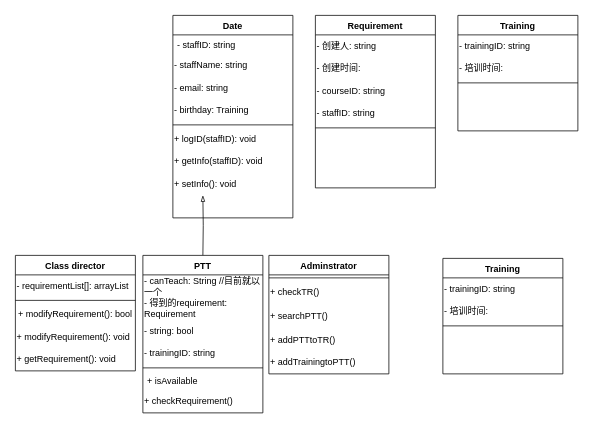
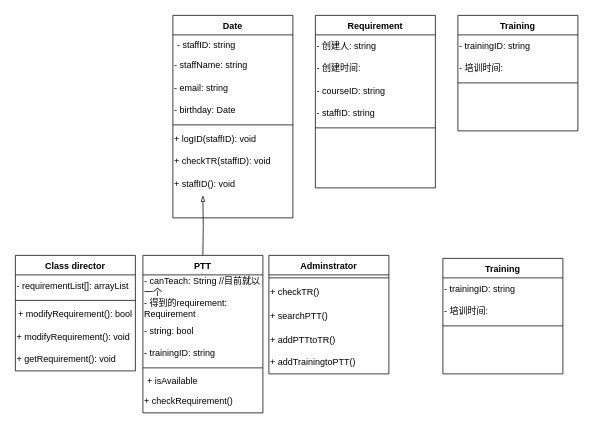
(218, 111) -> (210, 111)
(230, 162) -> (230, 162)
(213, 184) -> (213, 184)
